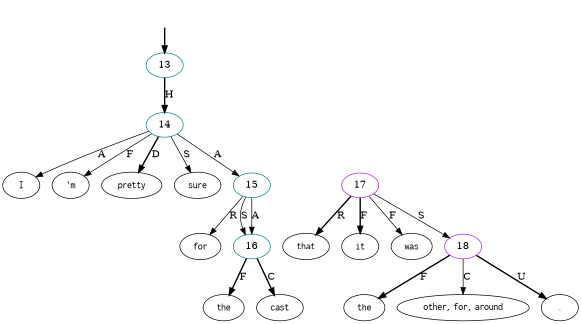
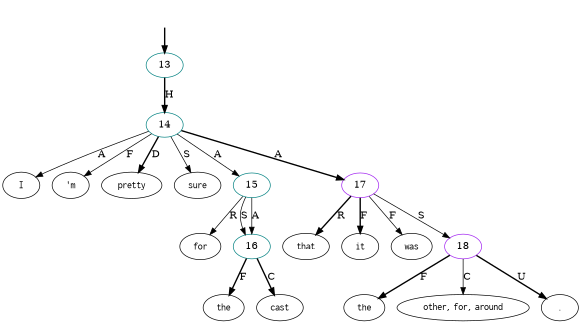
none -> (259, 154)
